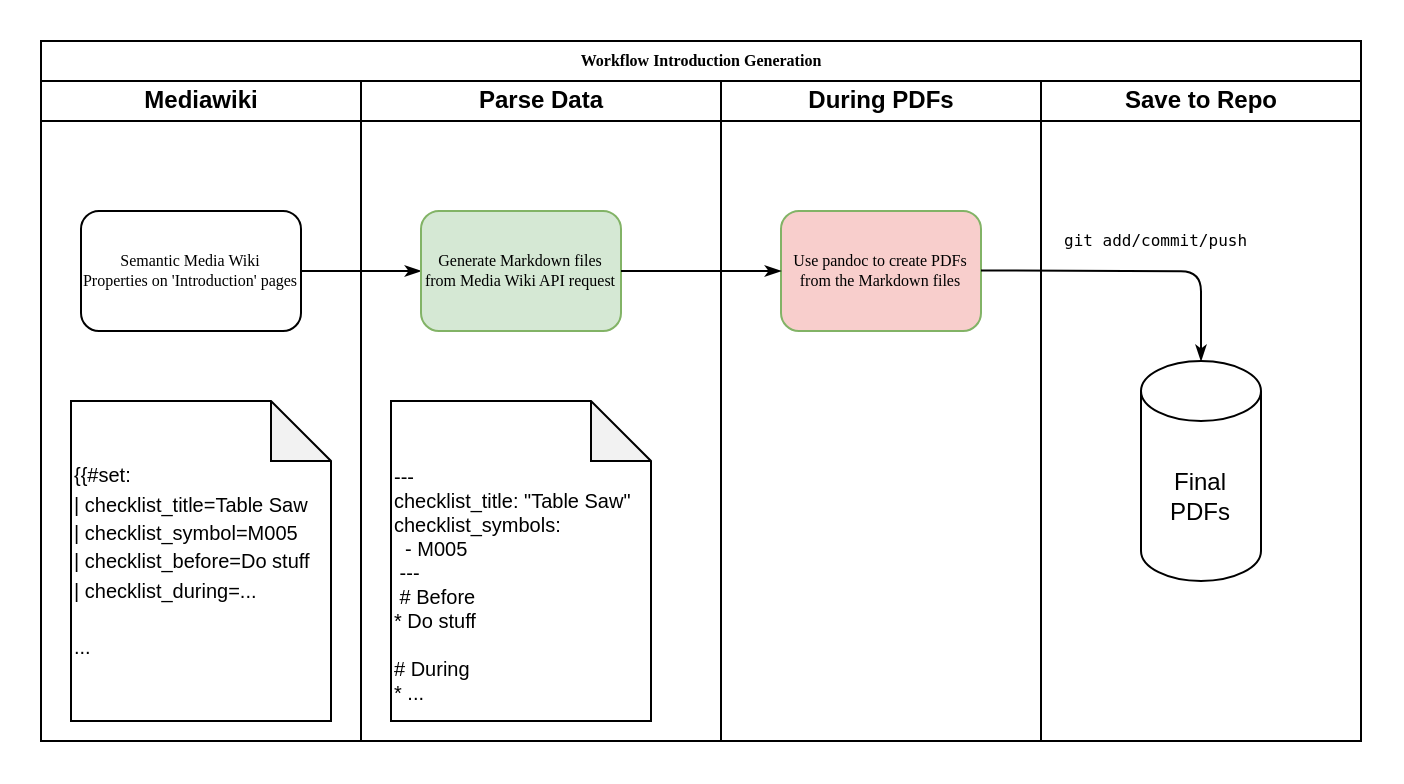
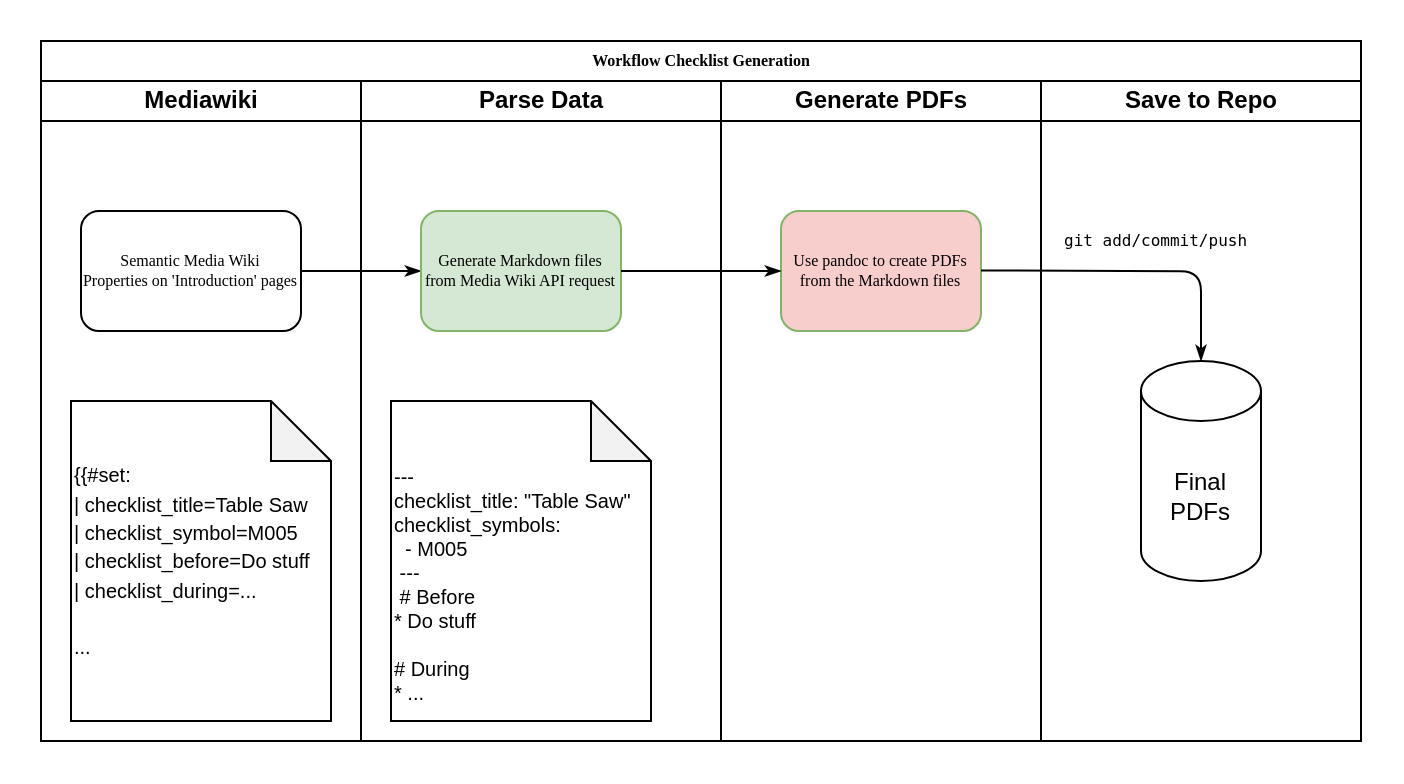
(702, 61) -> (702, 61)
(882, 101) -> (882, 101)
